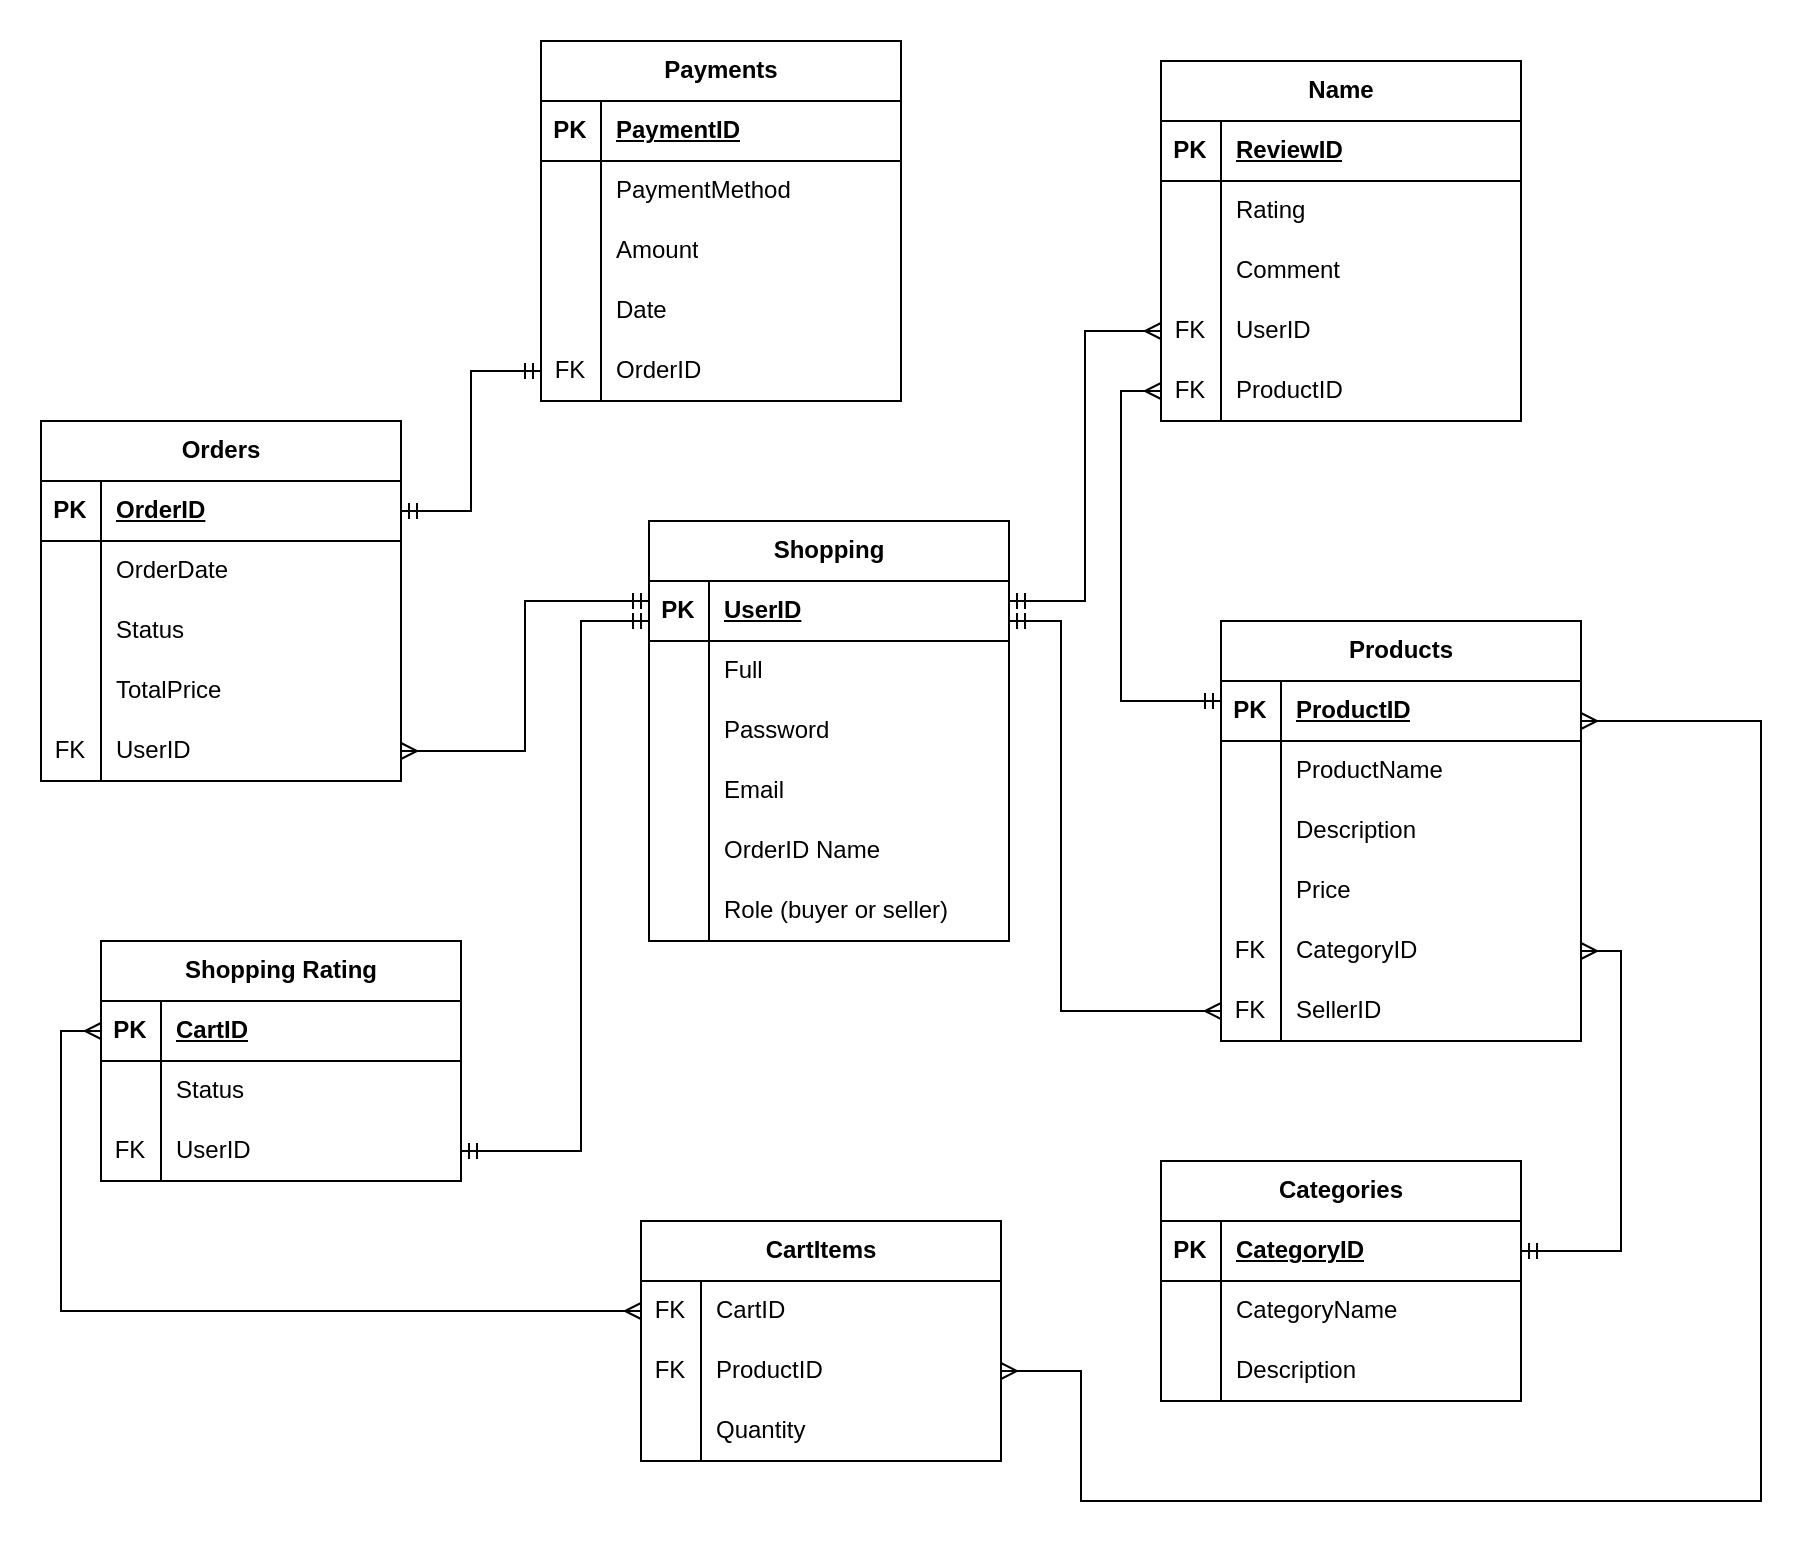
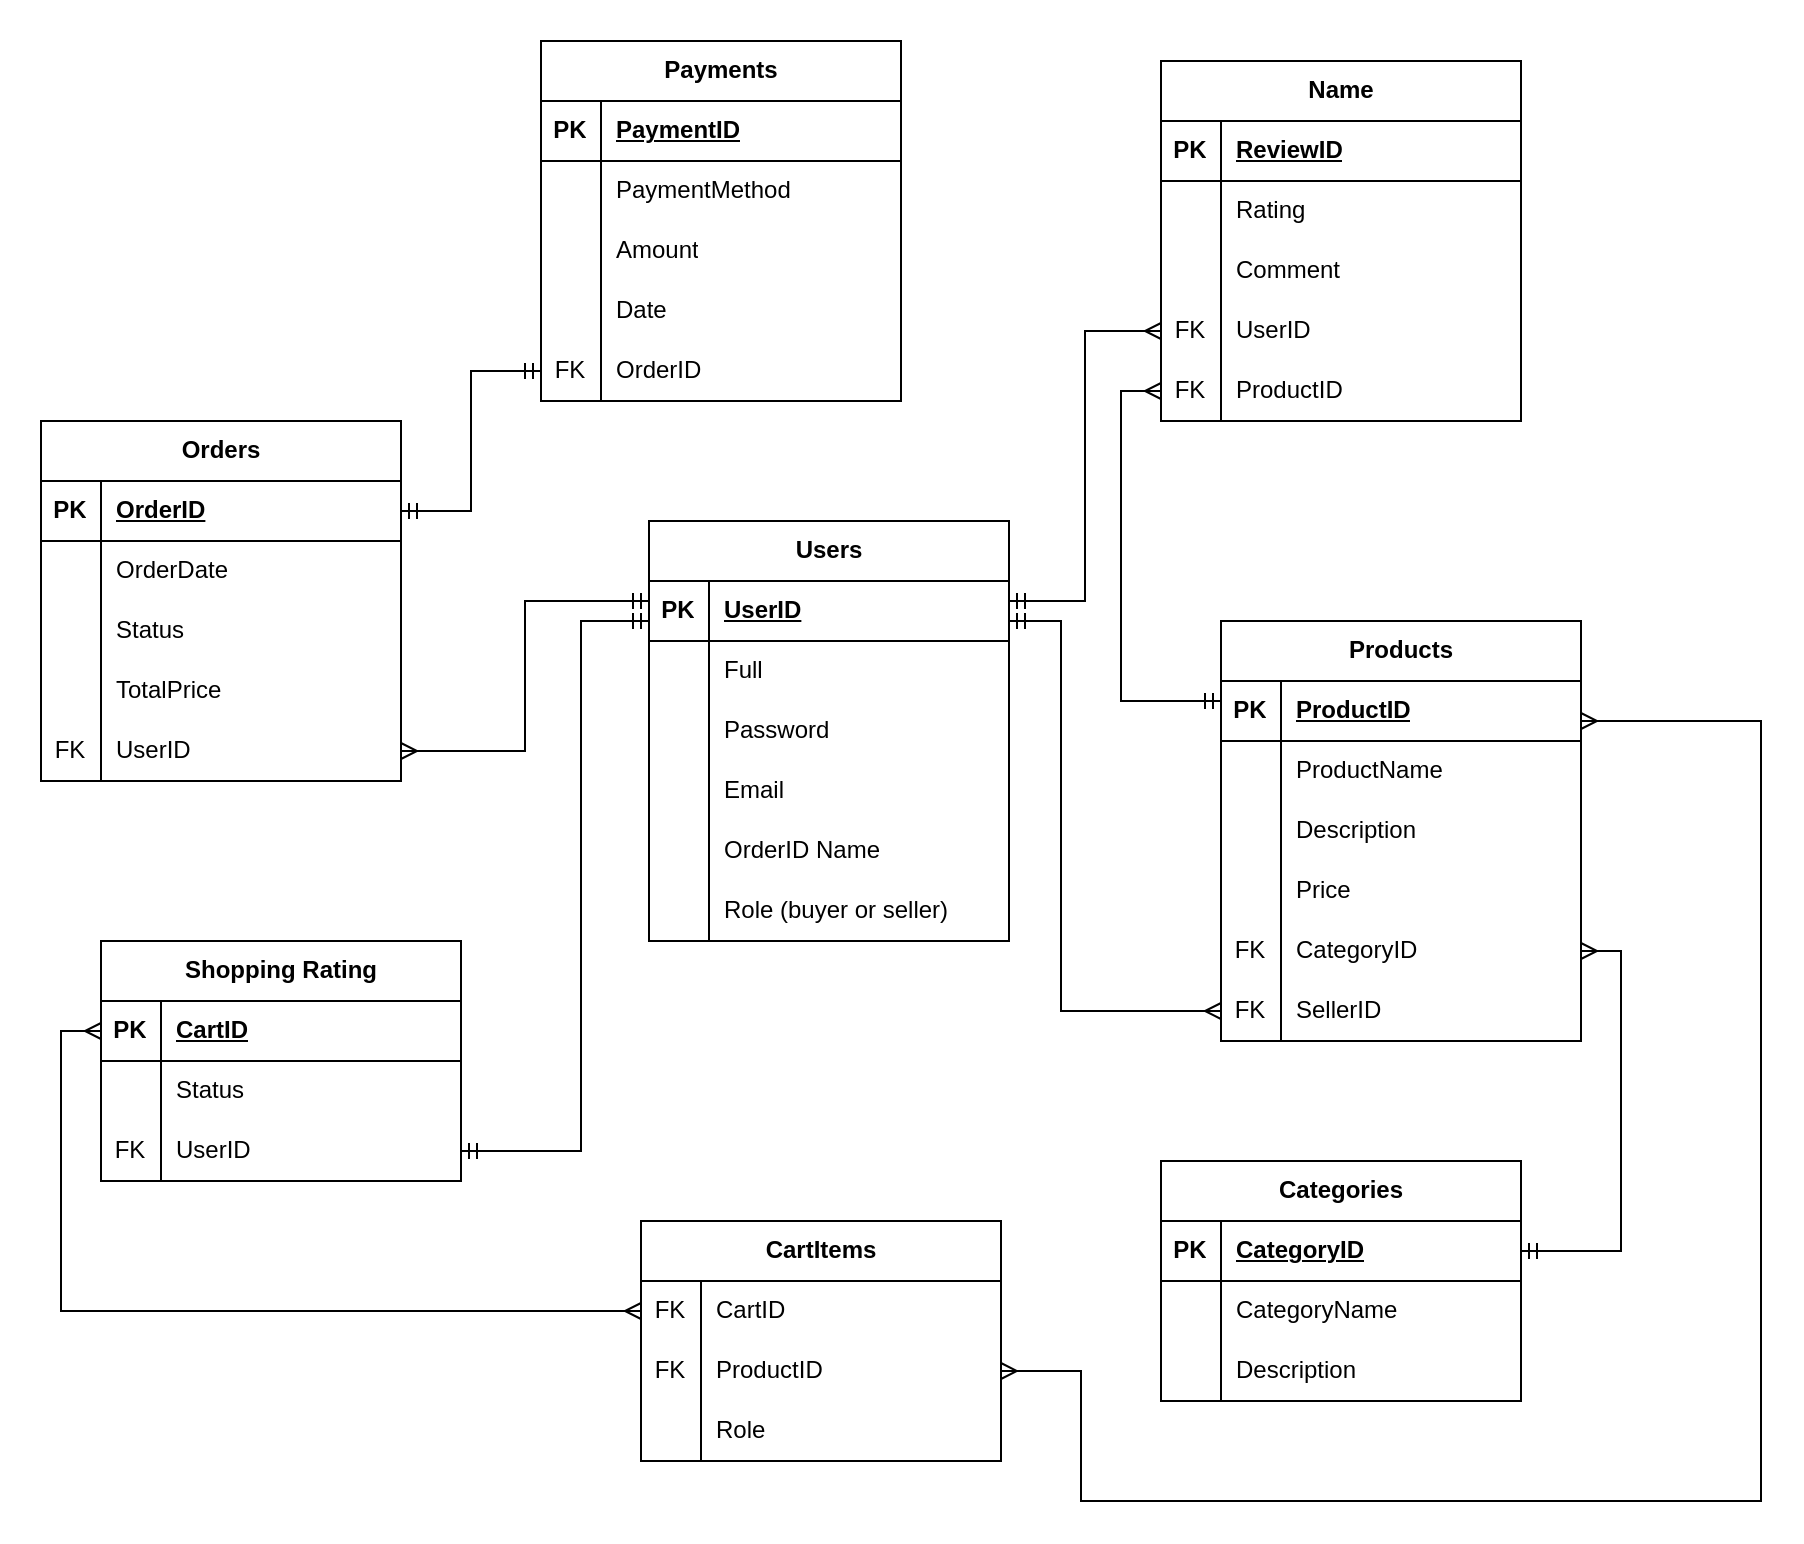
(830, 551) -> (830, 551)
(768, 1431) -> (741, 1431)
